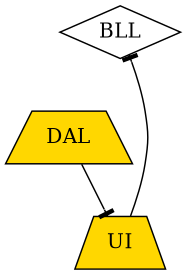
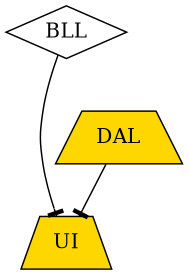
(148, 139) -> (41, 131)
